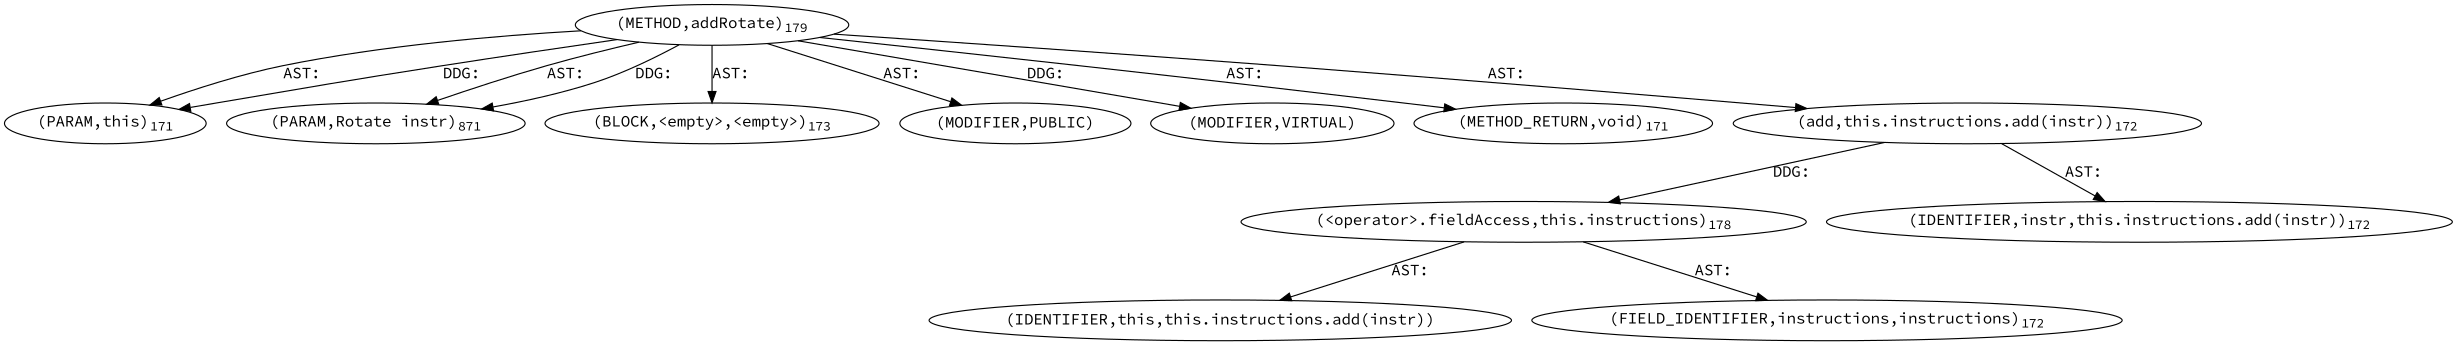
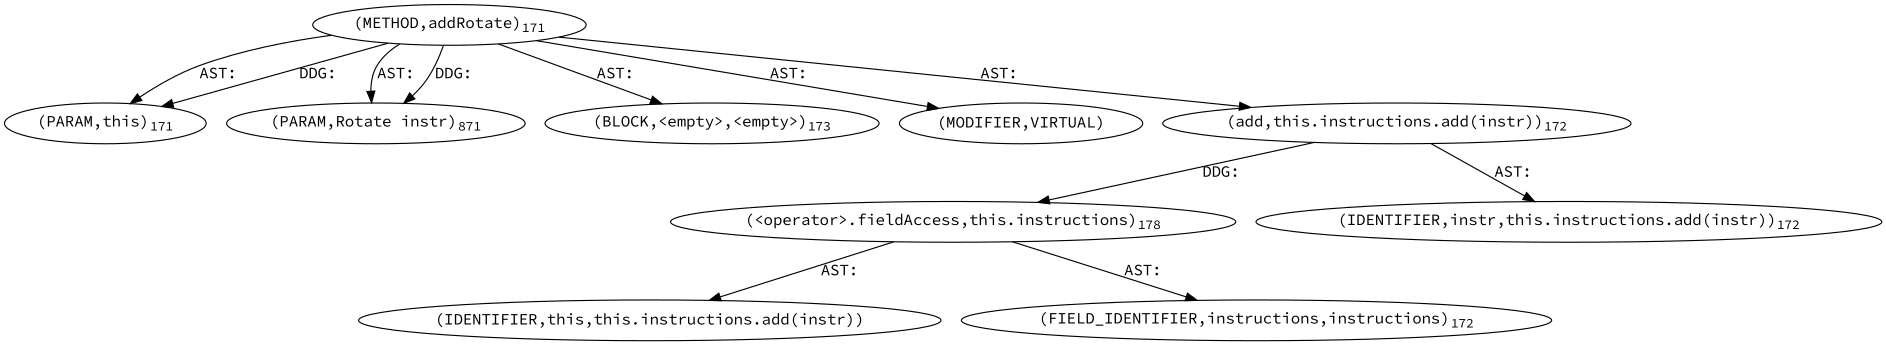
(796, 23) -> (534, 23)
(1050, 74) -> (794, 74)
(1015, 123) -> none
(1563, 123) -> none
